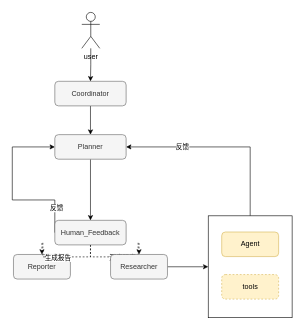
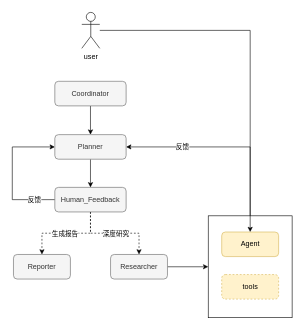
(91, 73) -> (176, 30)
(91, 233) -> (91, 200)
